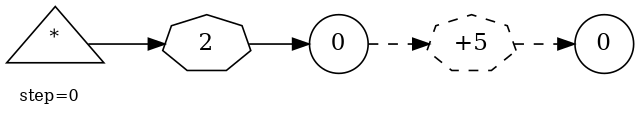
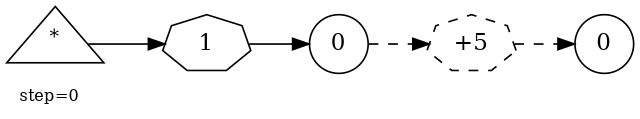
(207, 44) -> (207, 44)
